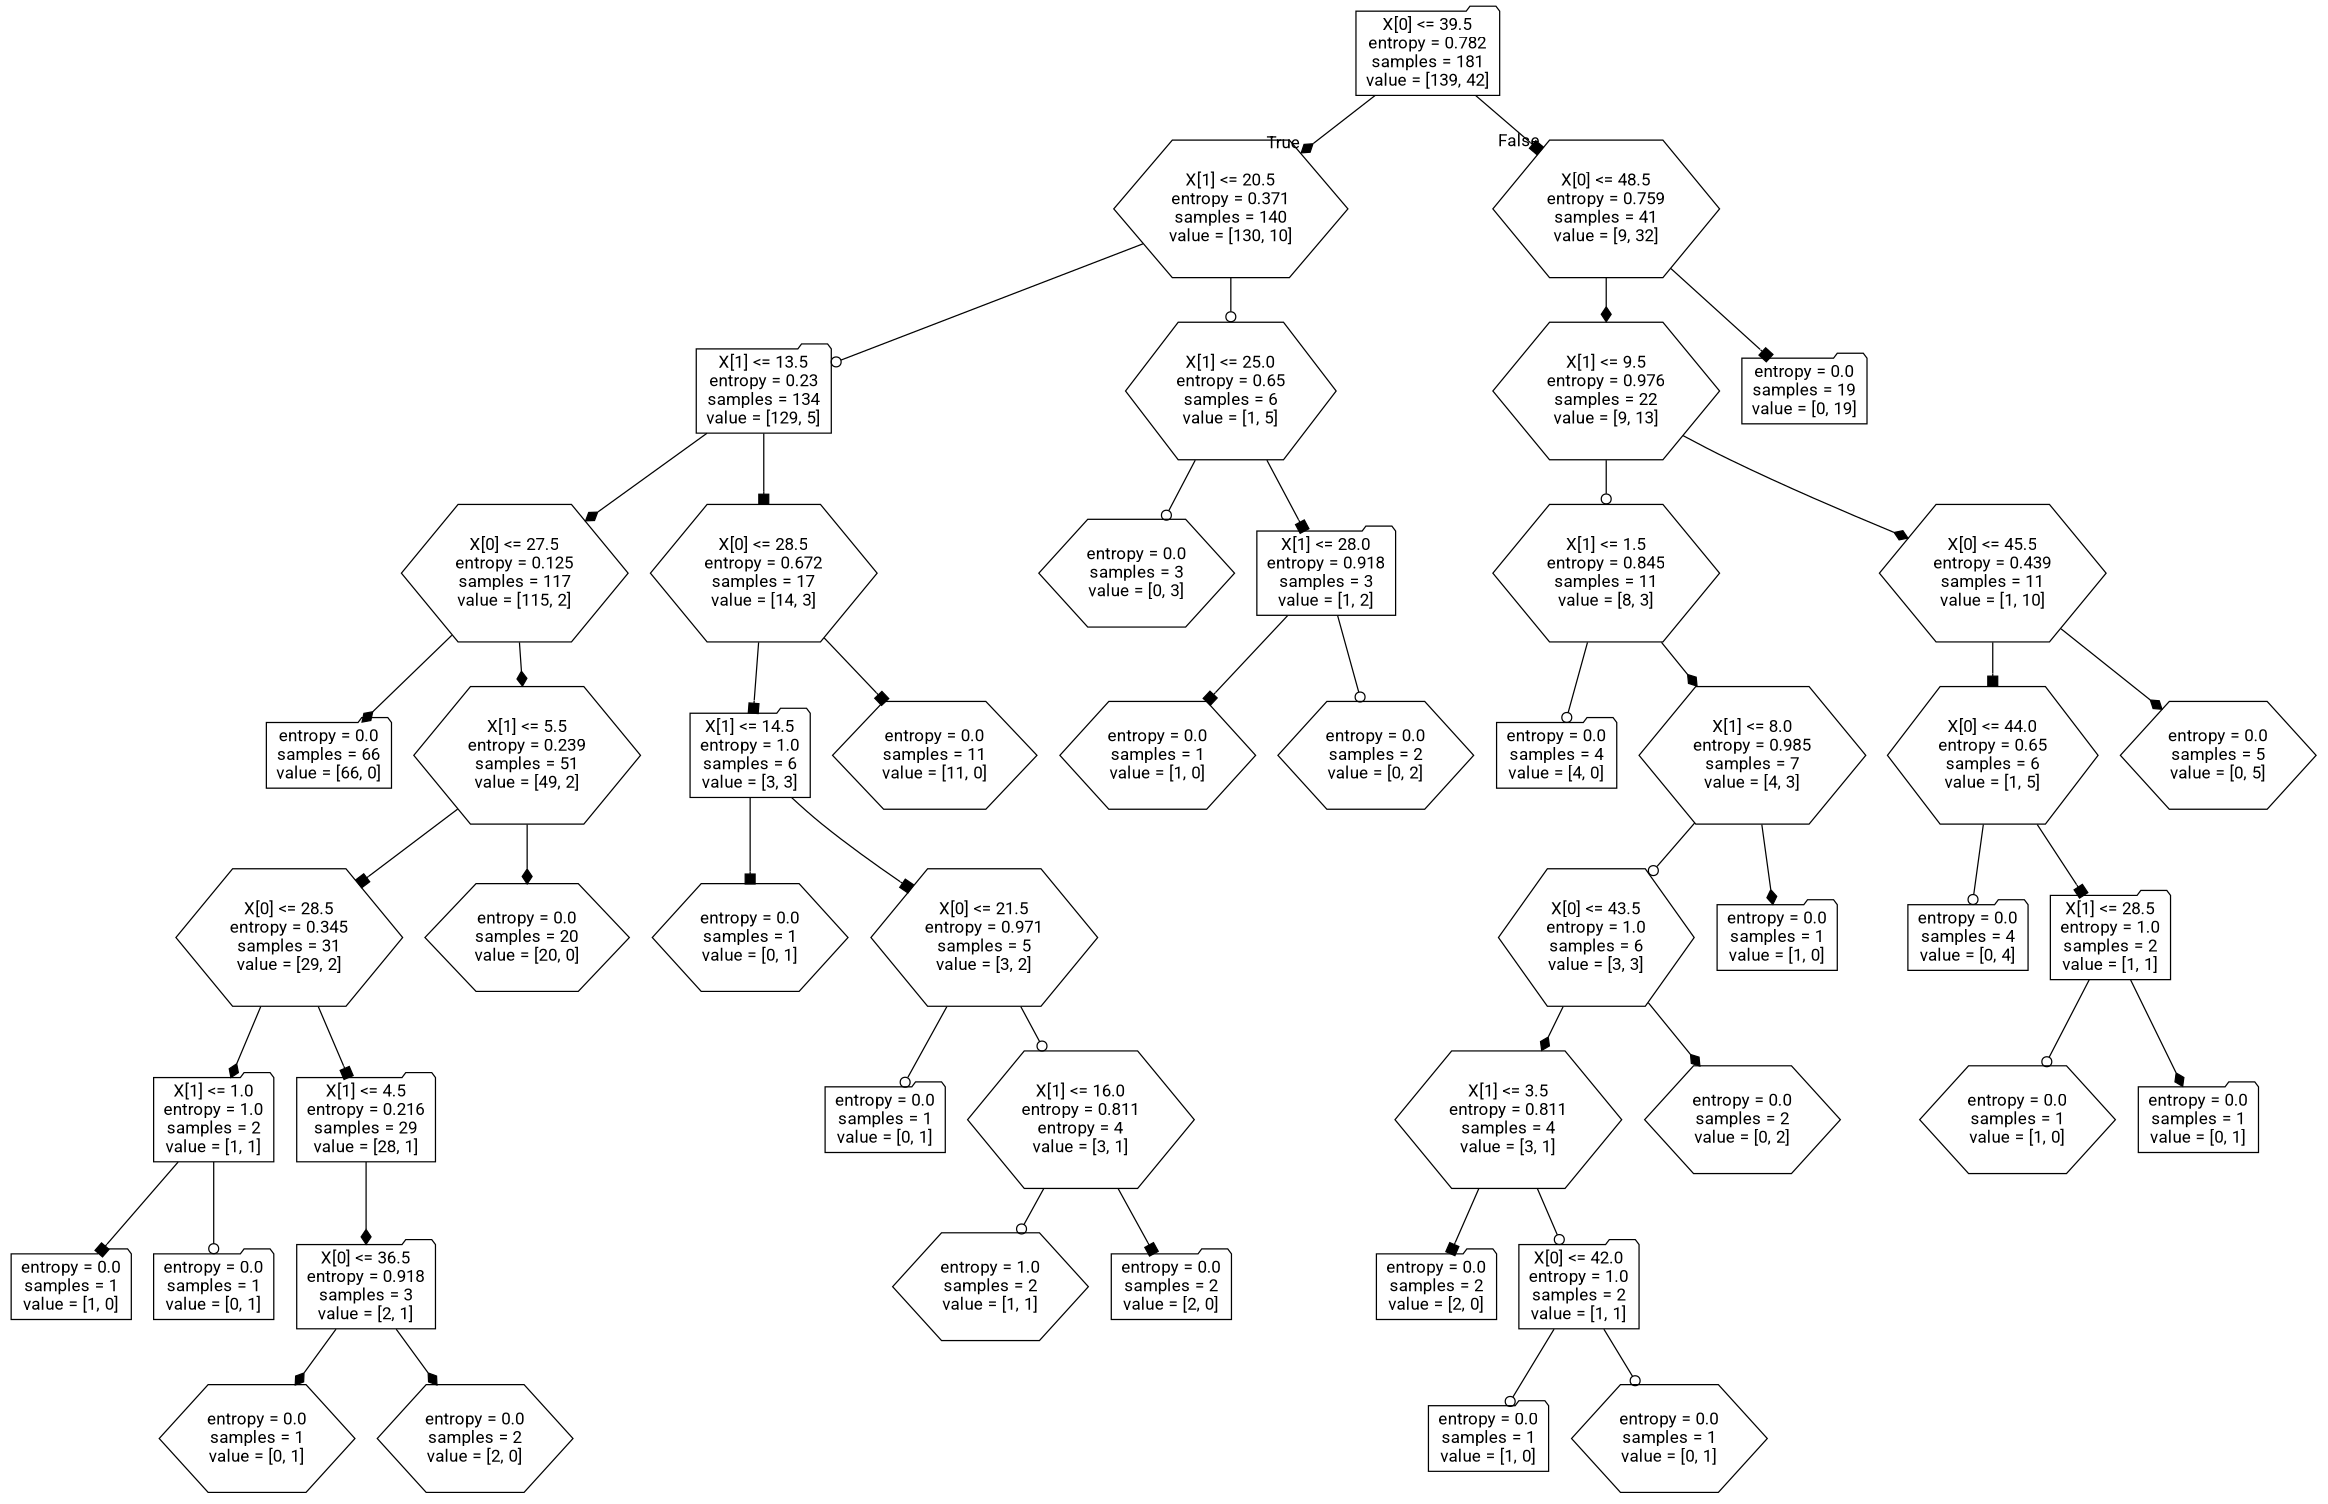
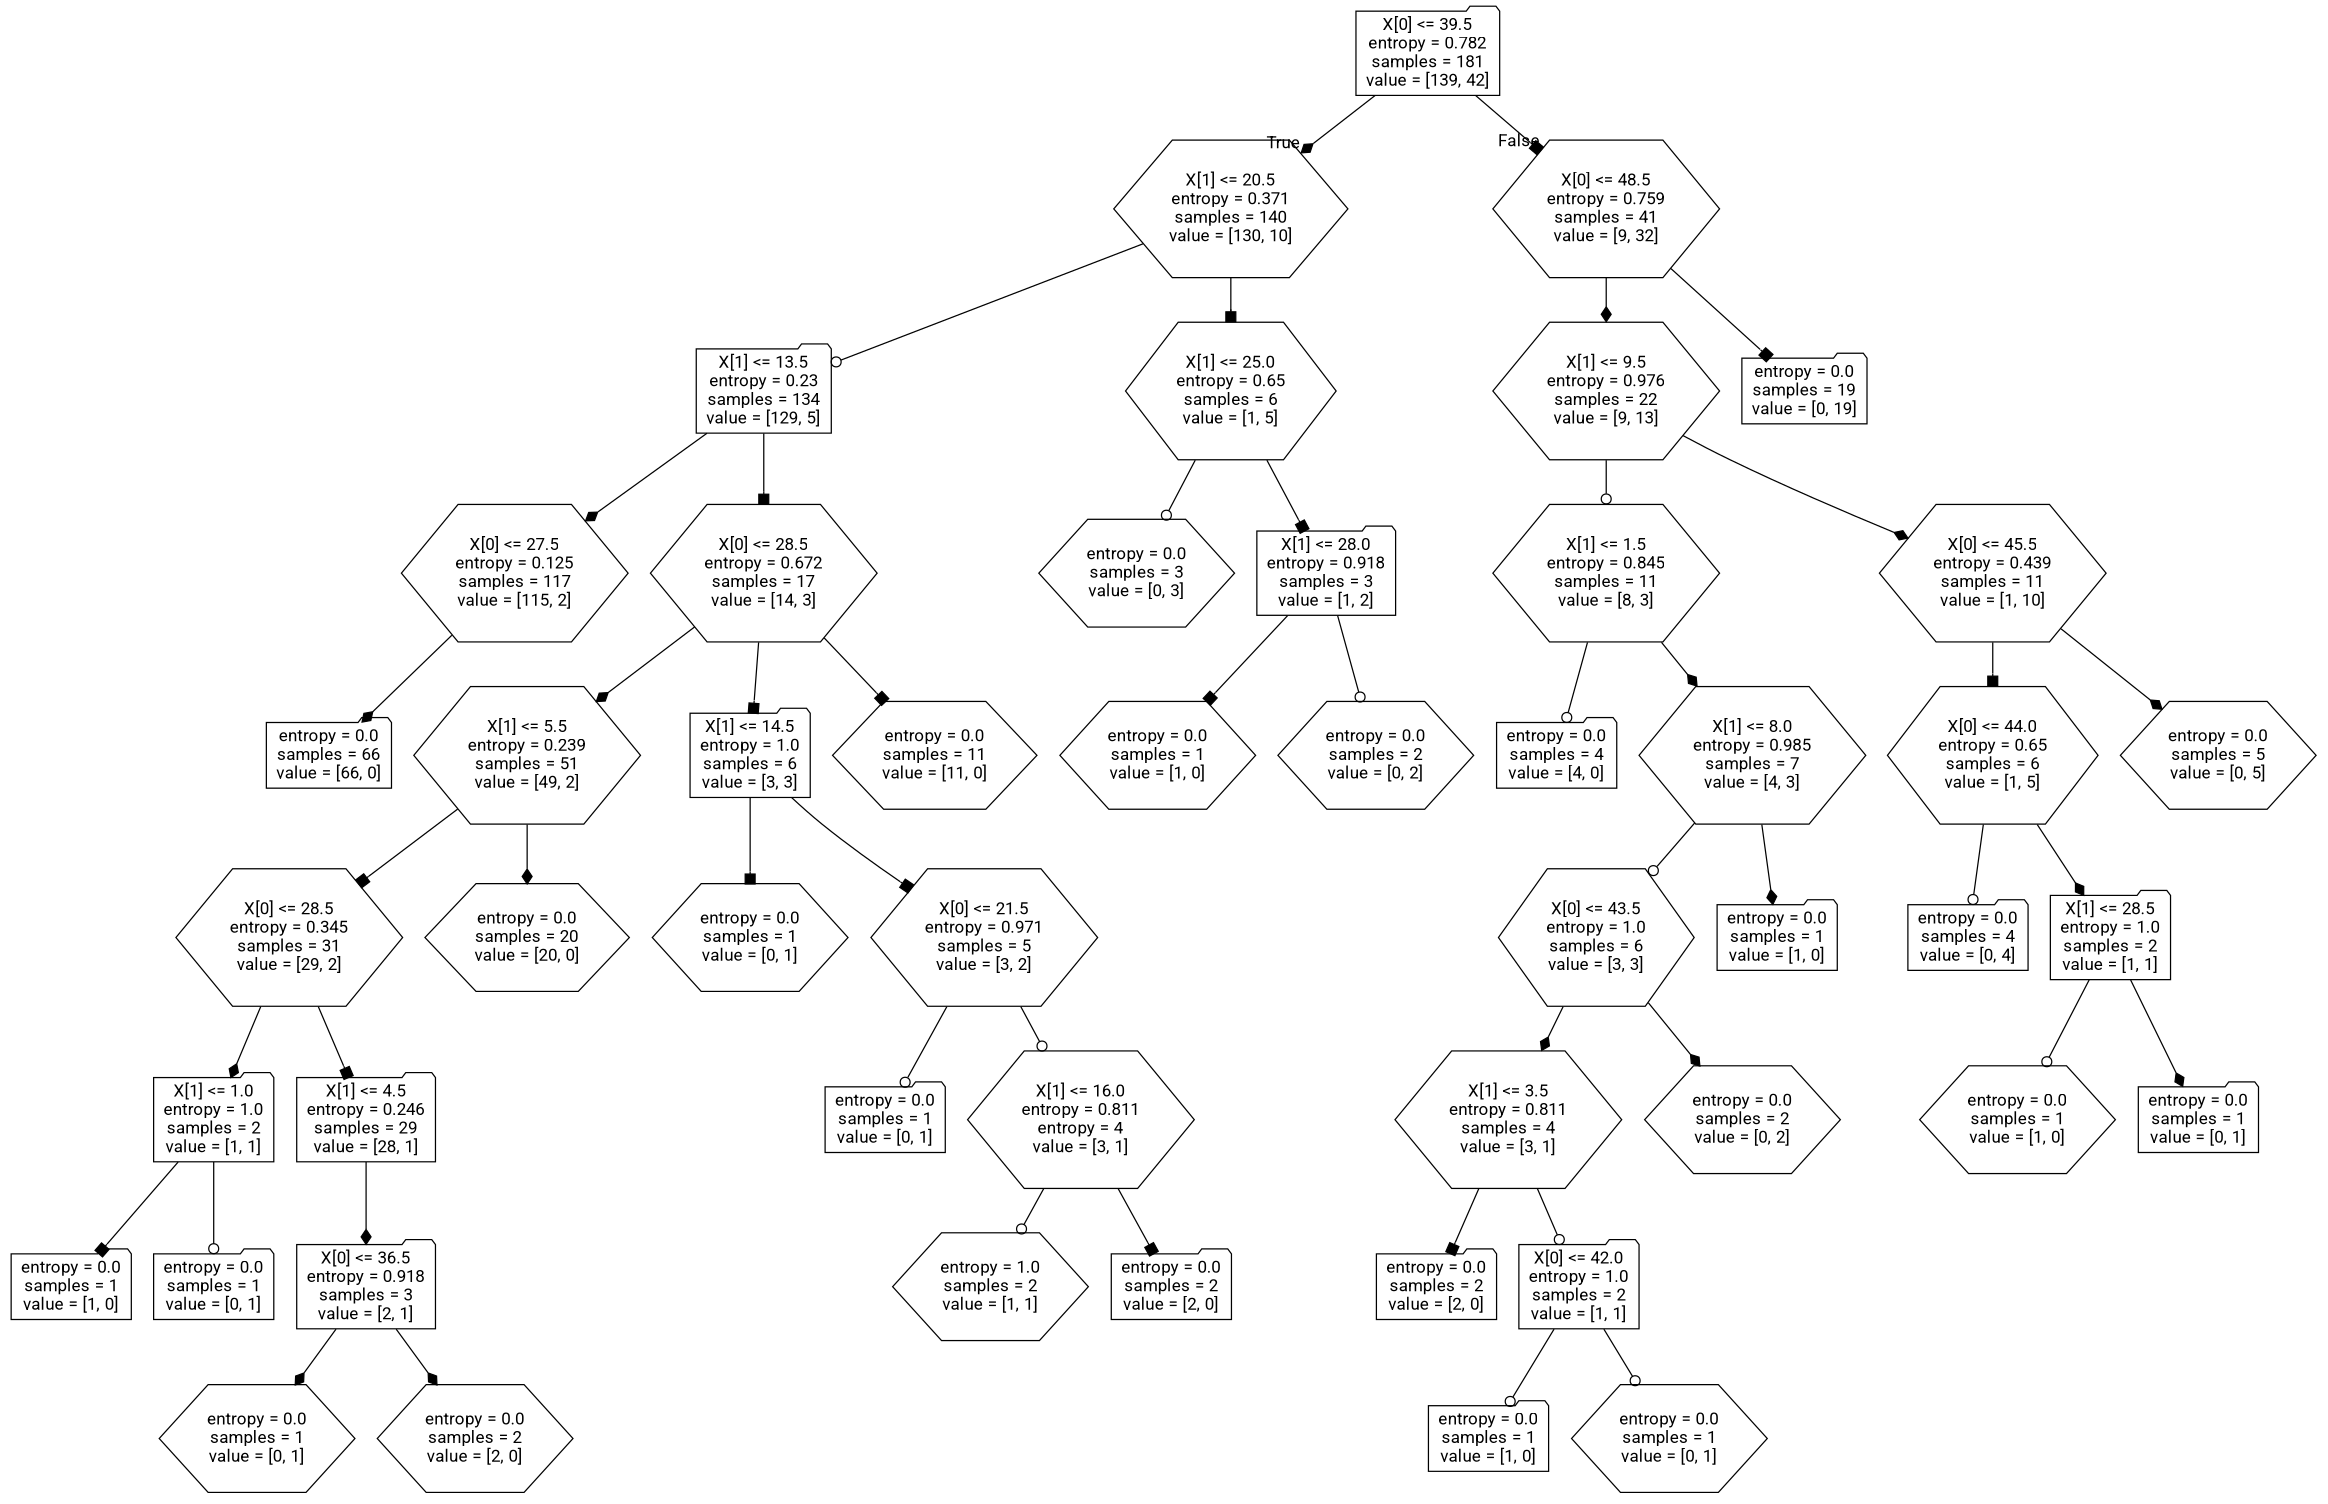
(1231, 295) -> (1231, 295)
(520, 657) -> (651, 660)
(2057, 855) -> (2057, 855)
(366, 1120) -> (366, 1120)
